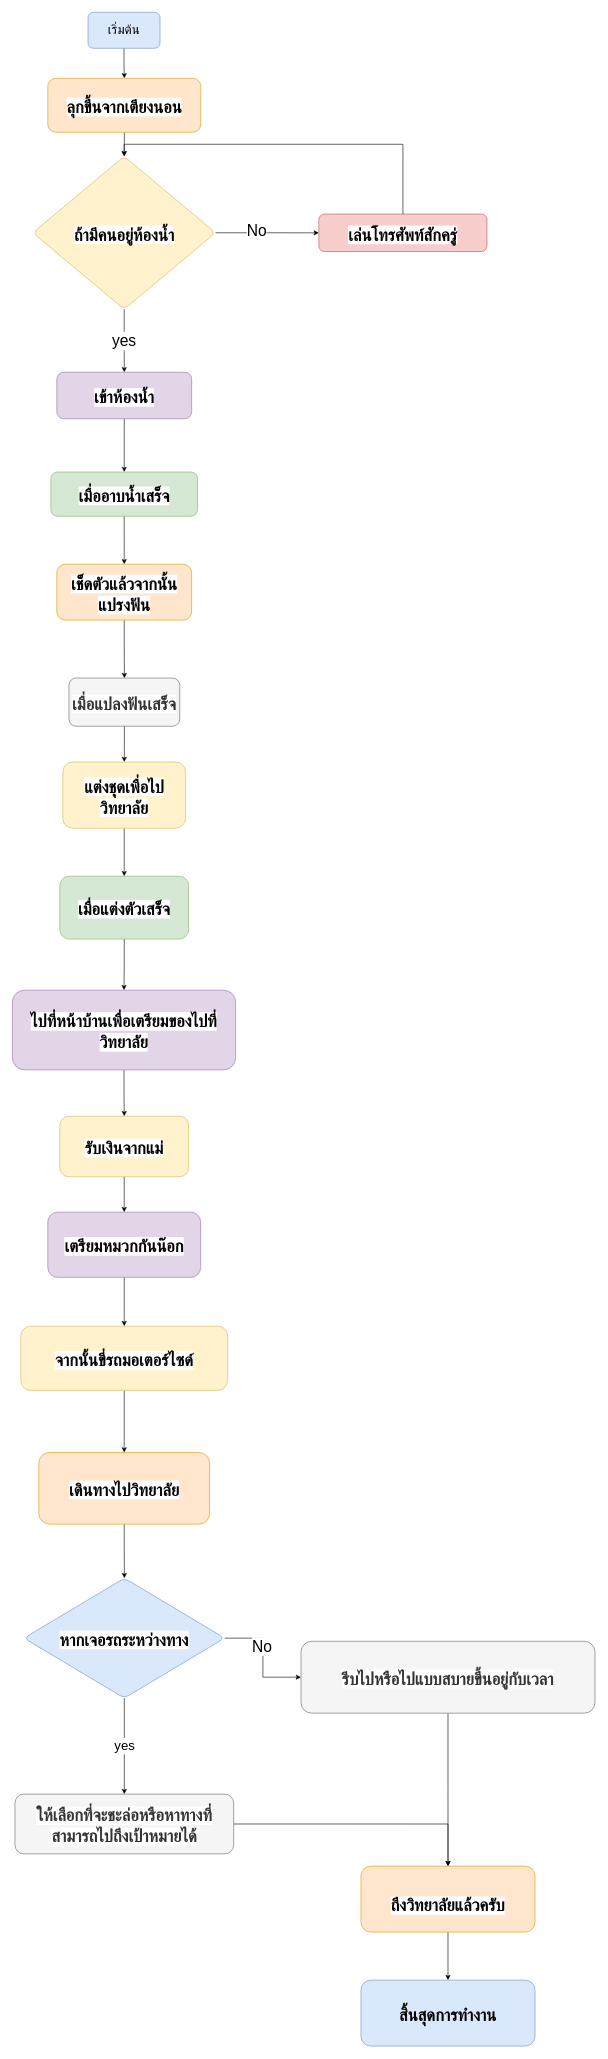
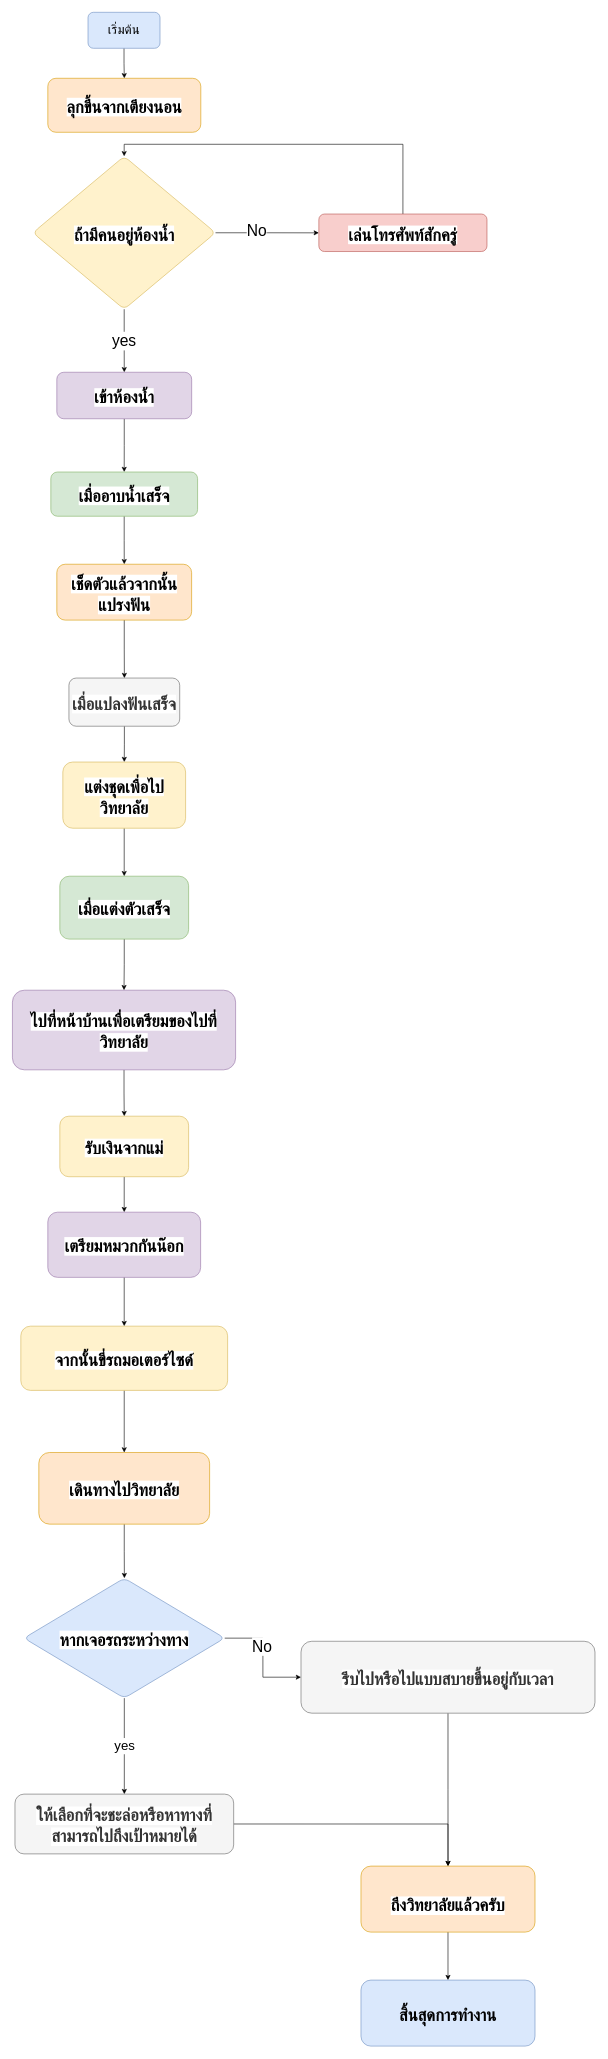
(124, 137) -> none
